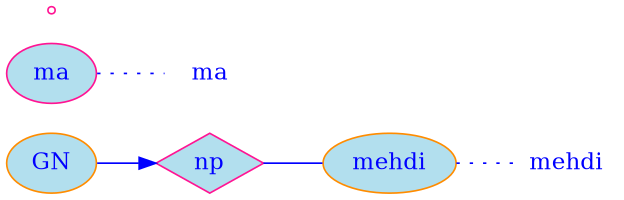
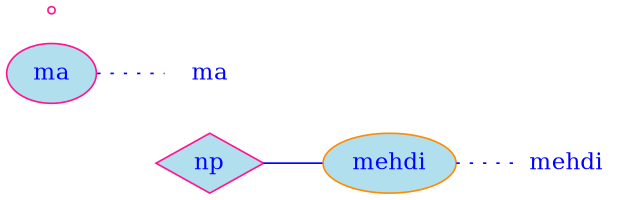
(52, 163) -> none
